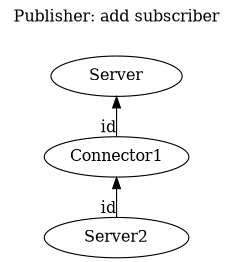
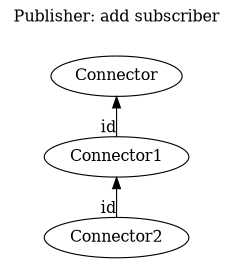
(117, 76) -> (117, 76)
(117, 238) -> (117, 238)
